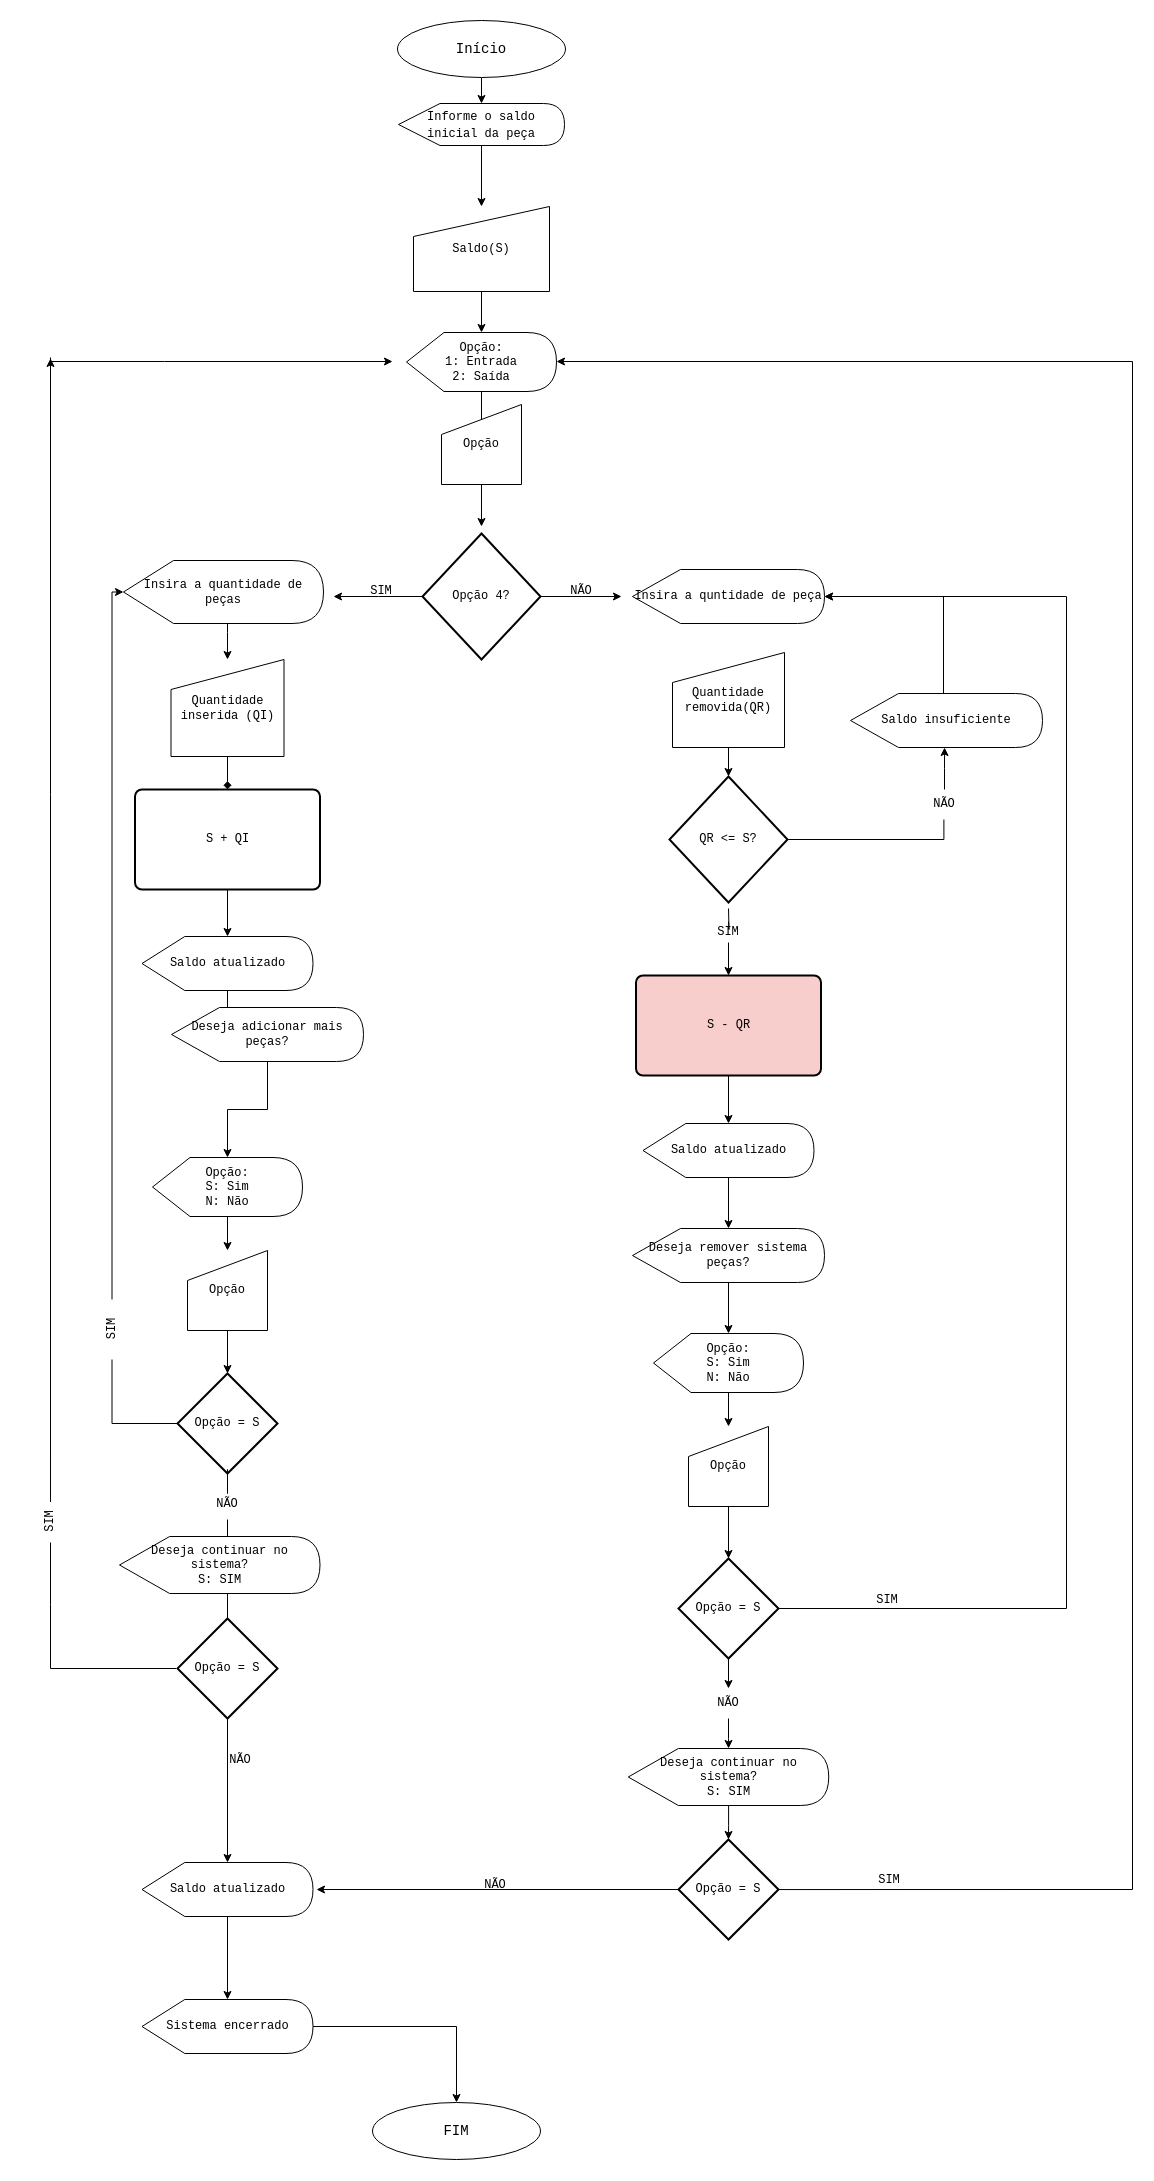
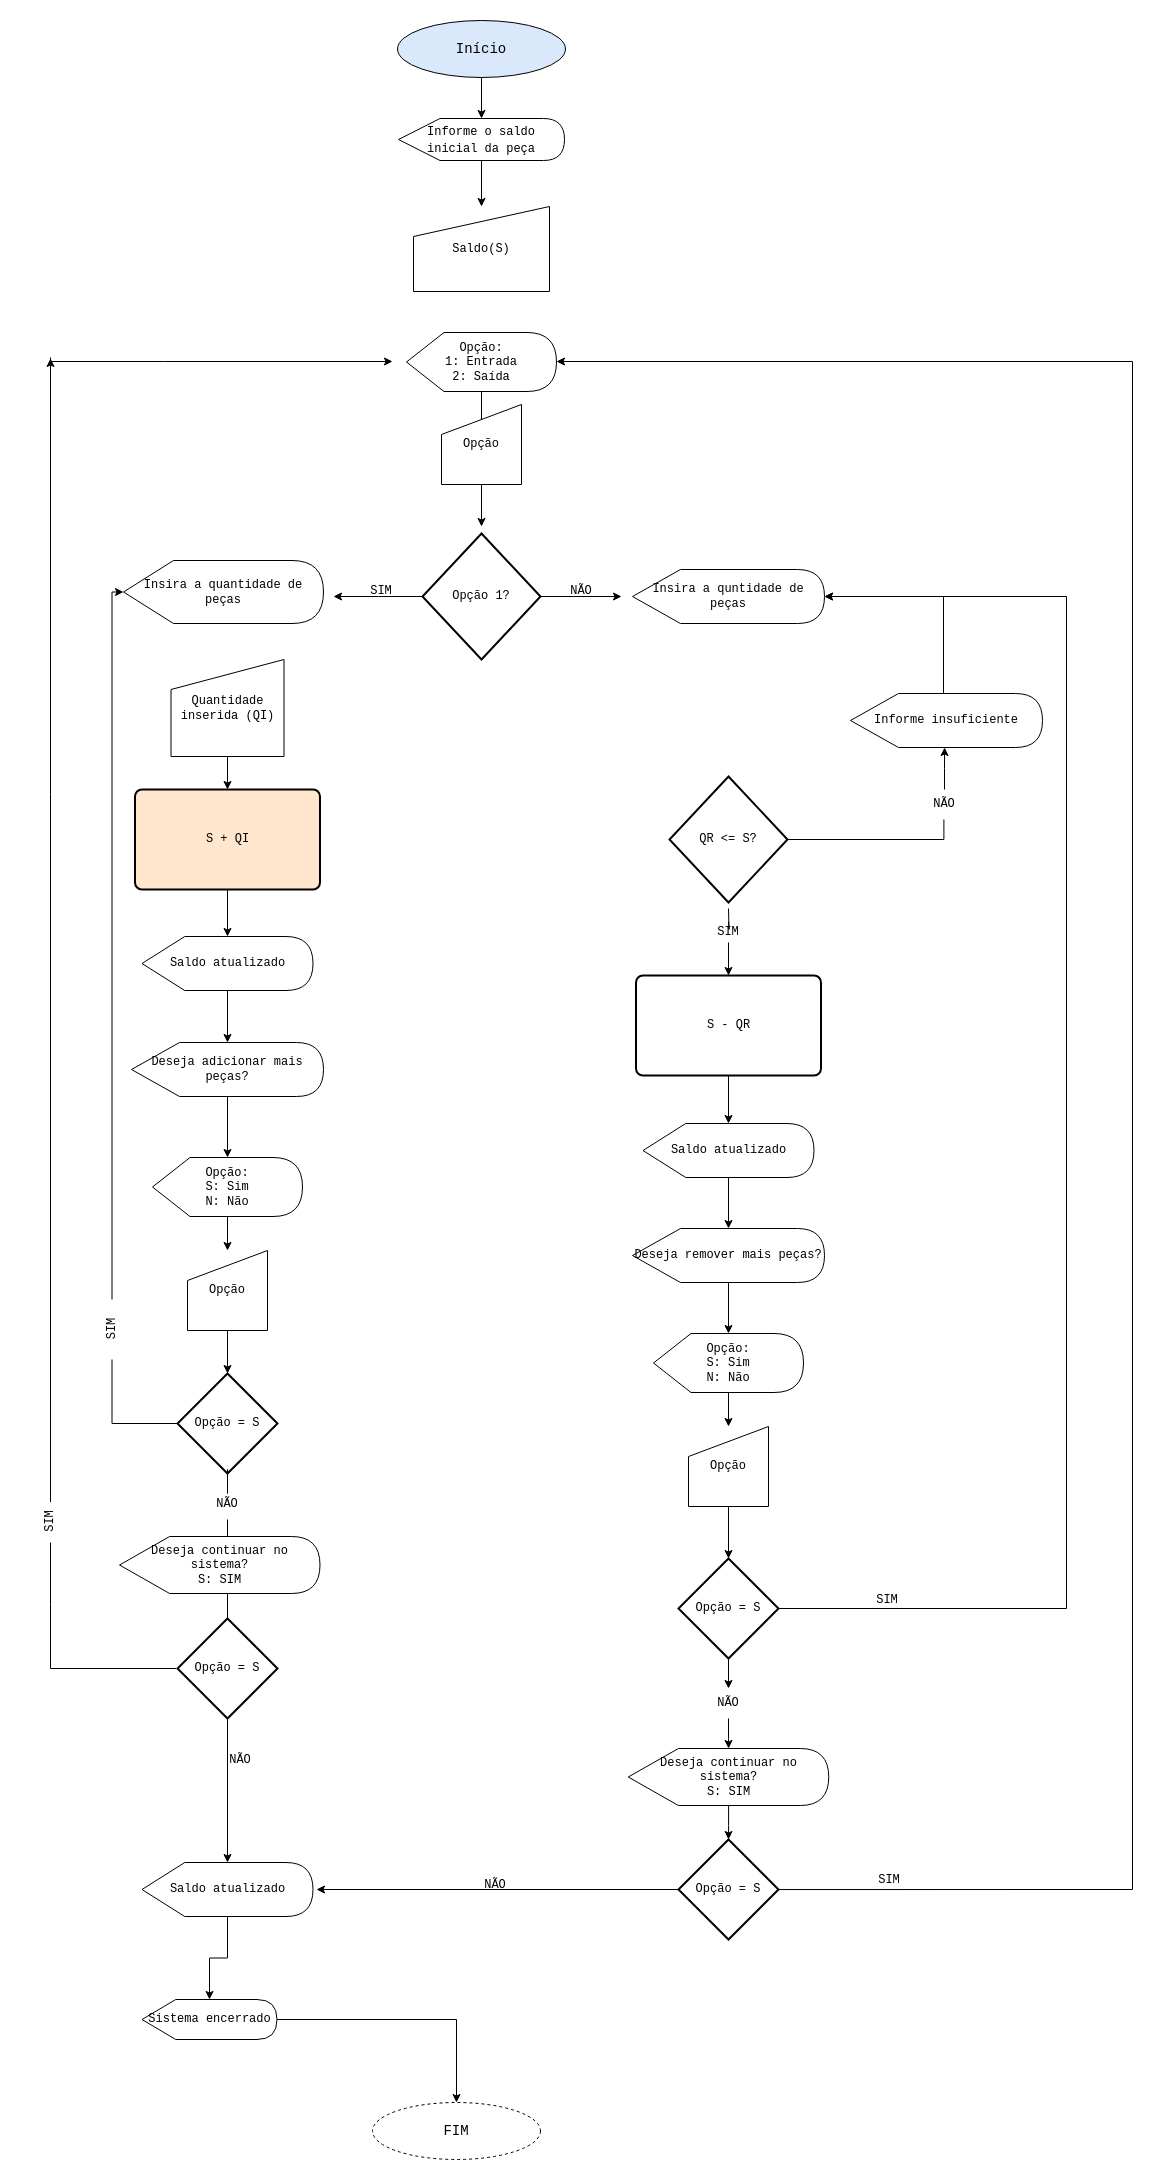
(482, 49) -> (482, 49)
(482, 125) -> (482, 140)
(482, 309) -> none
(482, 597) -> (482, 597)
(729, 597) -> (729, 597)
(228, 638) -> none
(729, 700) -> none
(947, 721) -> (947, 721)
(729, 766) -> none
(228, 780) -> (228, 781)
(228, 840) -> (228, 840)
(729, 1026) -> (729, 1026)
(268, 1035) -> (228, 1070)
(729, 1256) -> (729, 1256)
(228, 2027) -> (210, 2020)
(457, 2131) -> (457, 2131)
